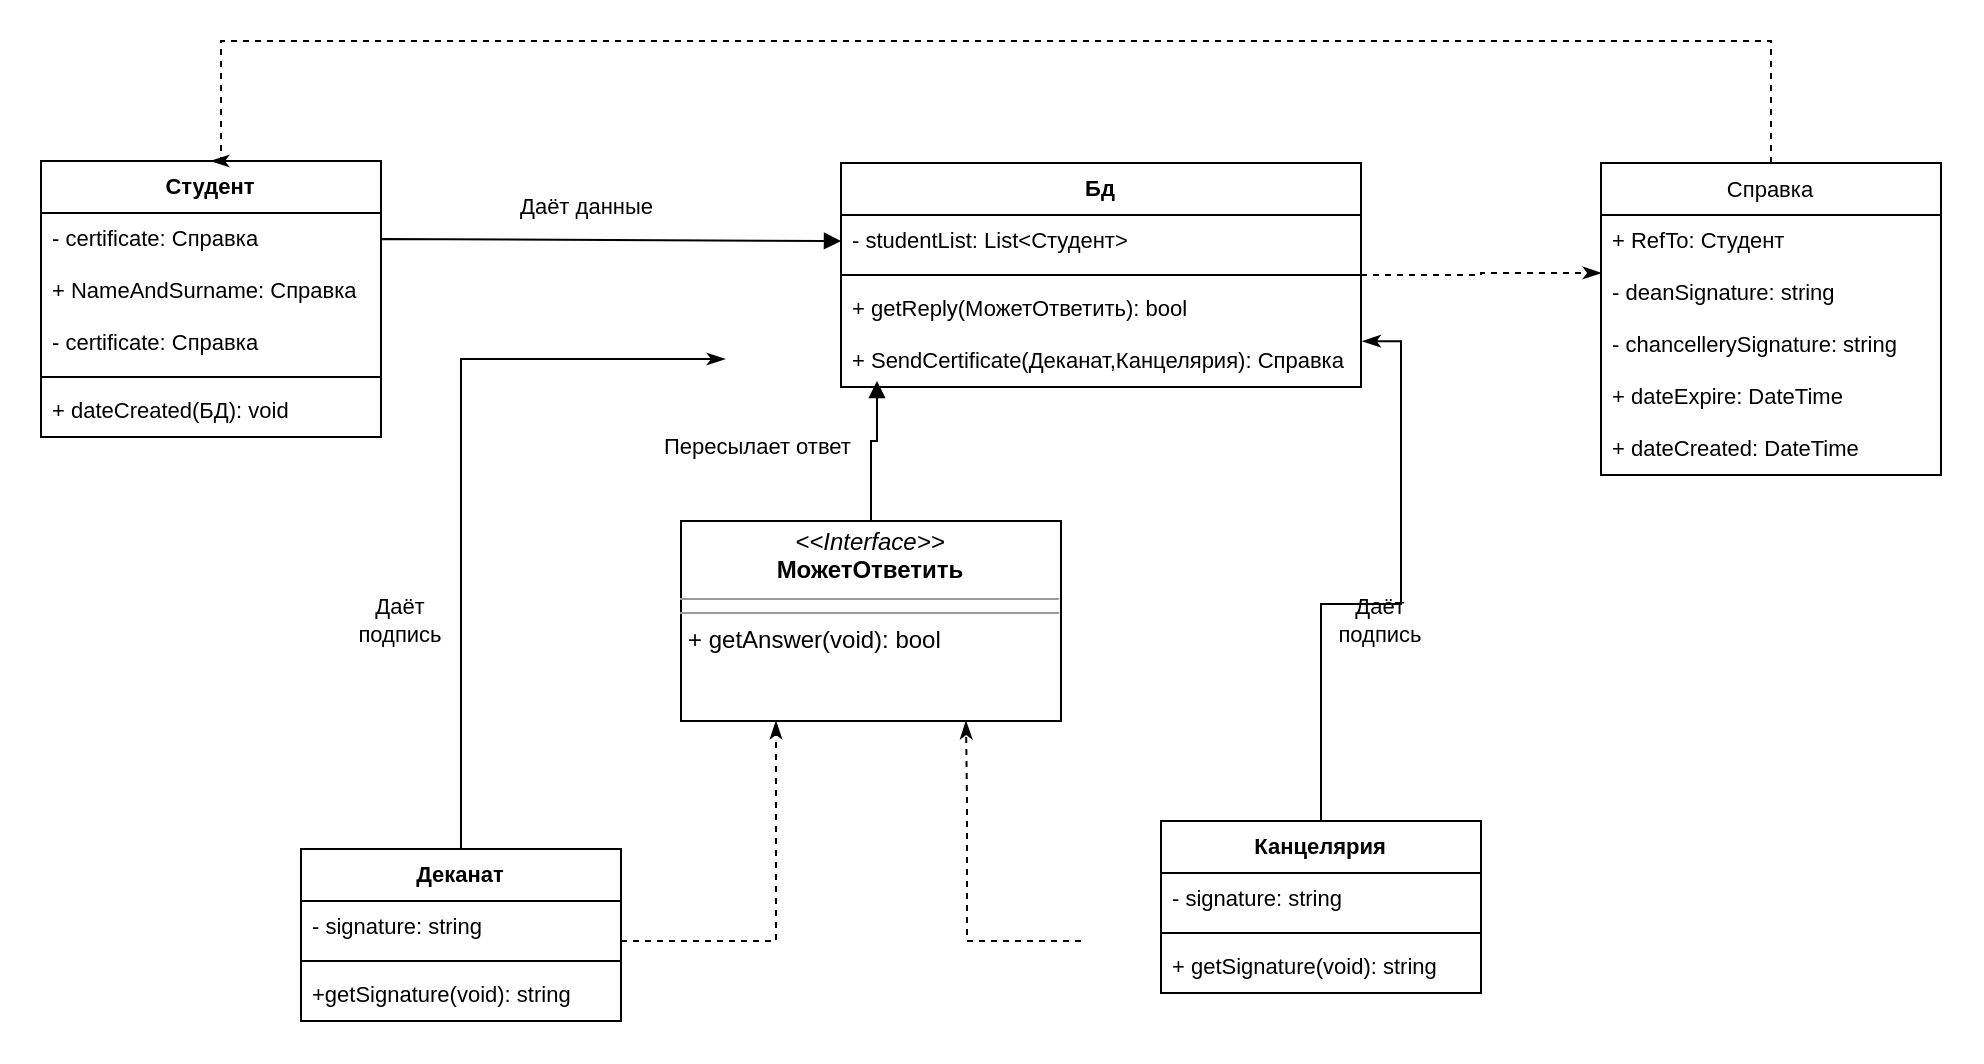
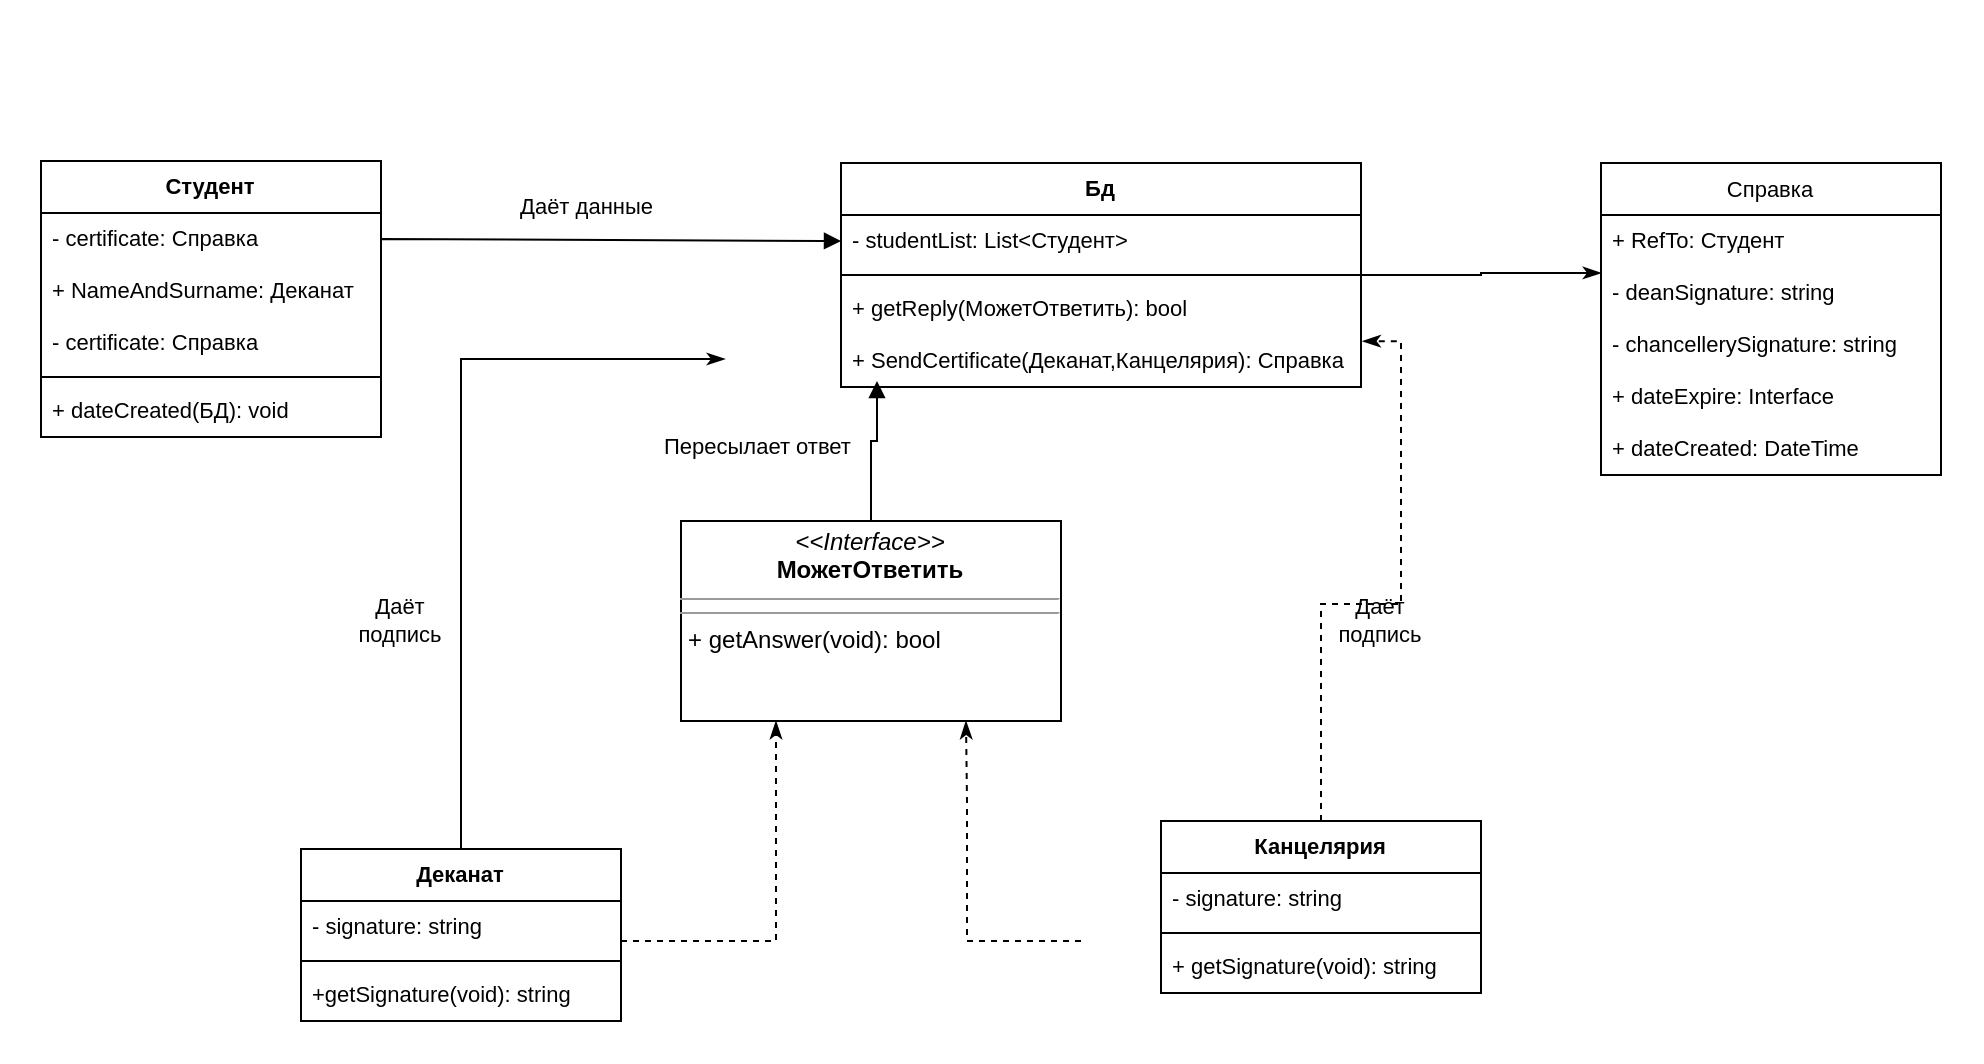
(994, 41) -> none
(1477, 275) -> (1477, 275)
(197, 291) -> (197, 291)
(1733, 397) -> (1742, 397)
(1398, 604) -> (1398, 604)
